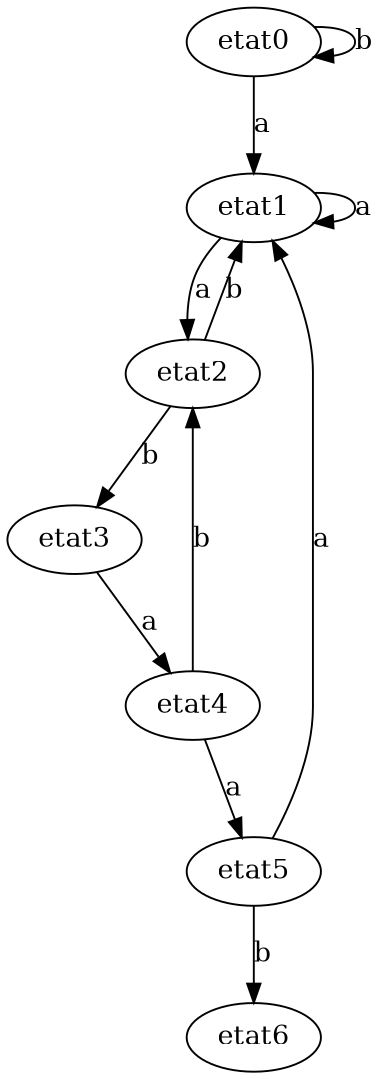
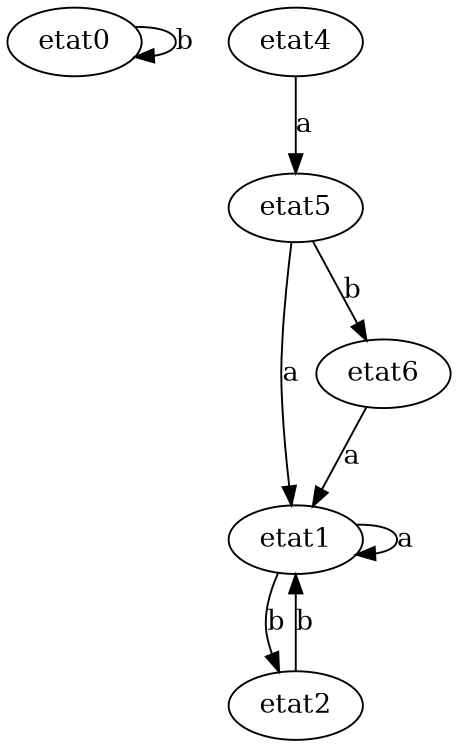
(254, 115) -> (344, 448)
(203, 291) -> (277, 623)
(75, 540) -> none
(193, 549) -> none
